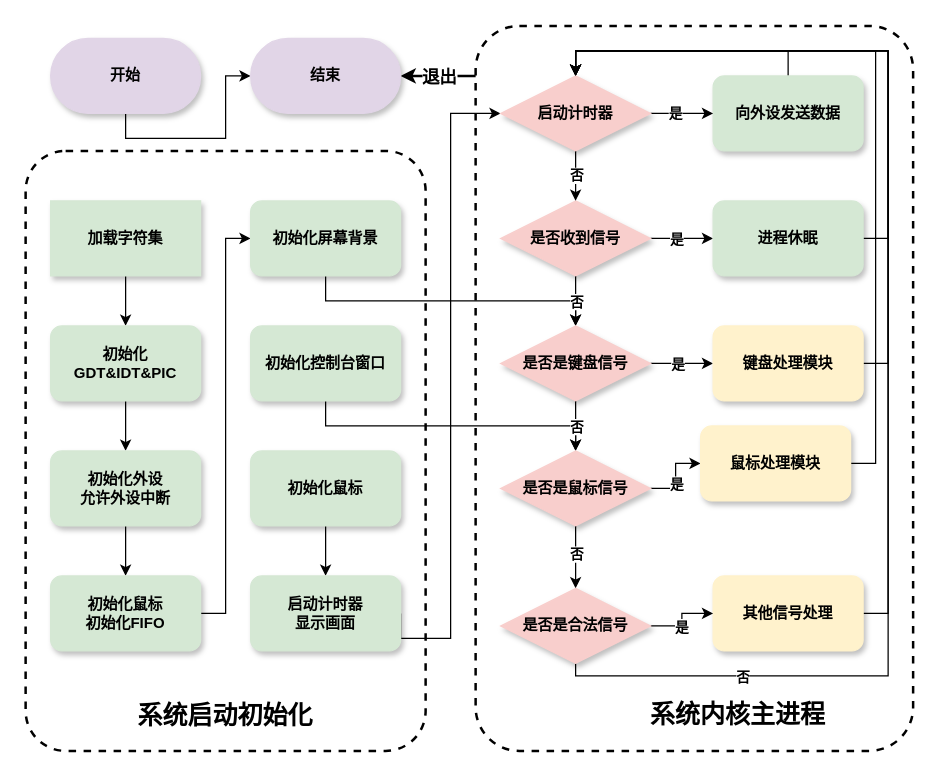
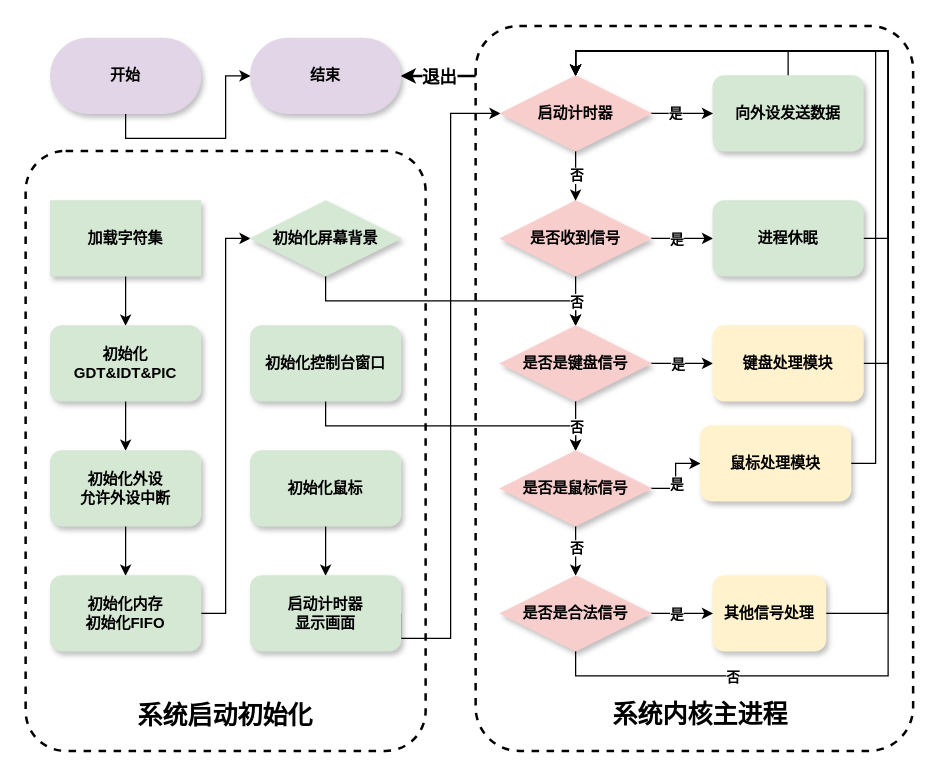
(326, 238) -> (326, 238)
(126, 613) -> (126, 613)
(788, 613) -> (769, 613)
(576, 626) -> (576, 613)
(738, 713) -> (701, 713)
